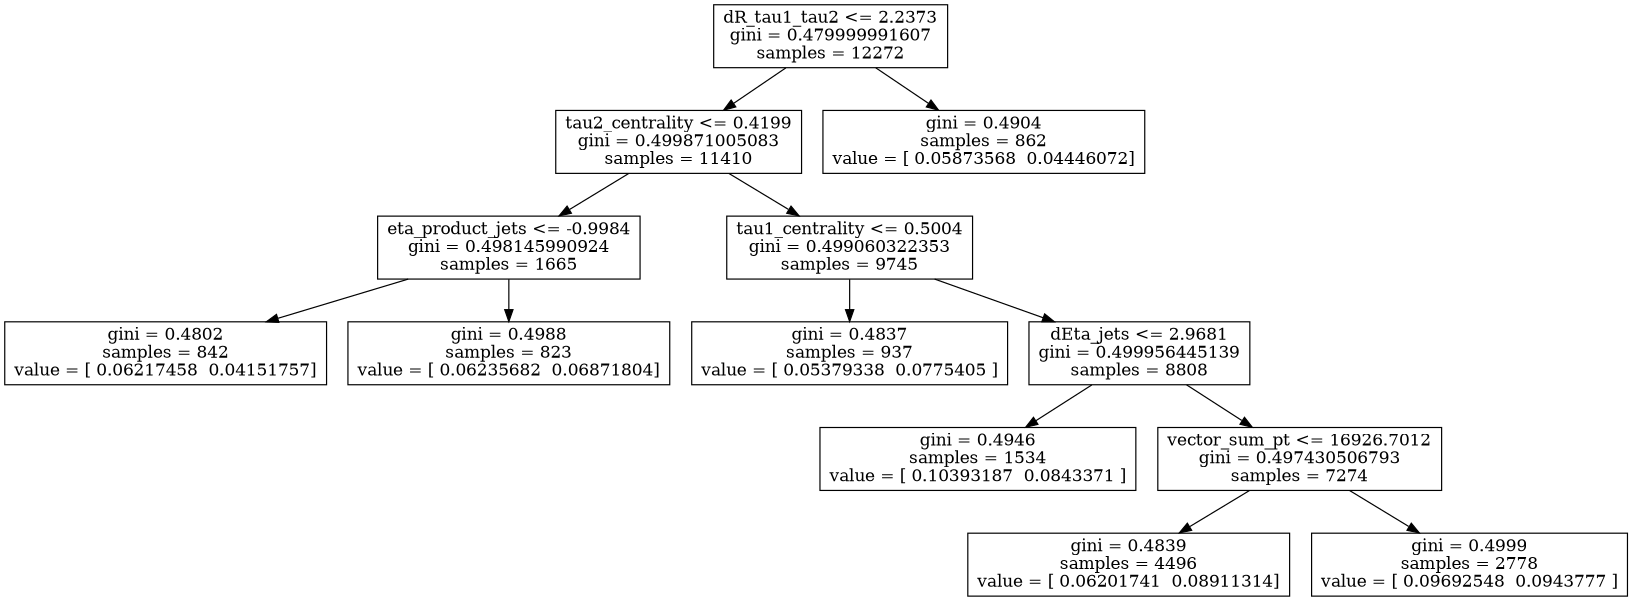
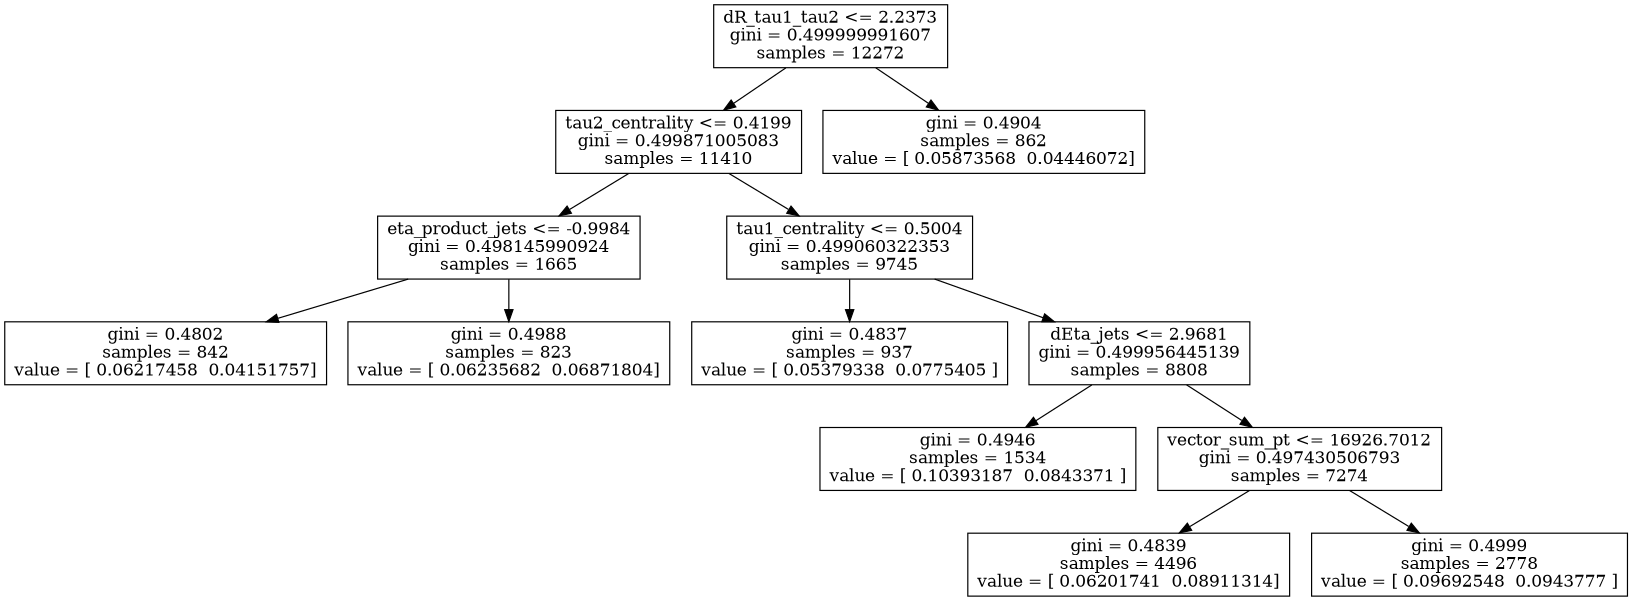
(831, 36) -> (831, 36)
